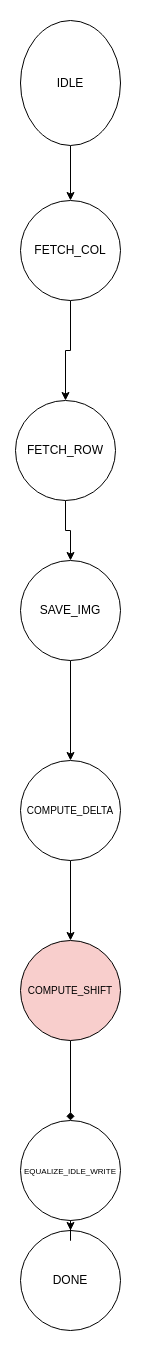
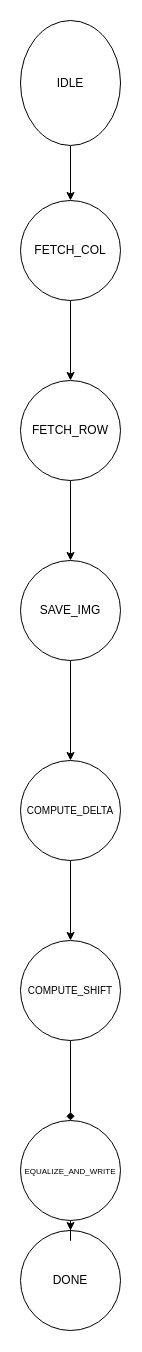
(66, 451) -> (71, 431)
(71, 991) -> (71, 991)
(71, 1171) -> (71, 1171)
